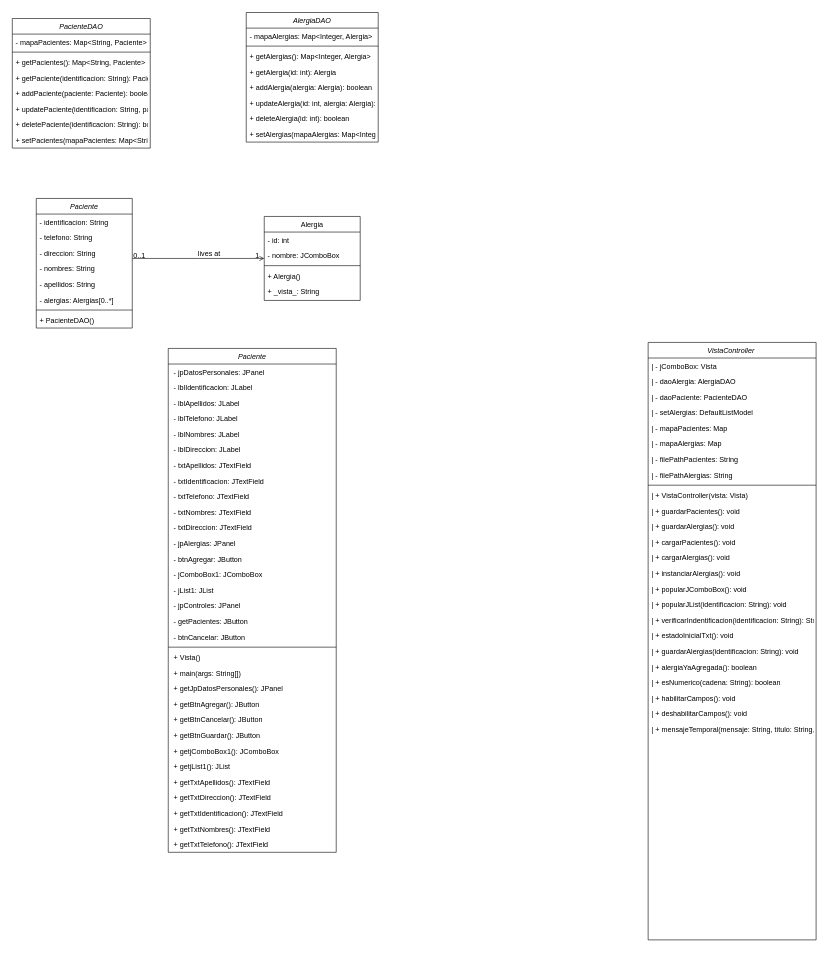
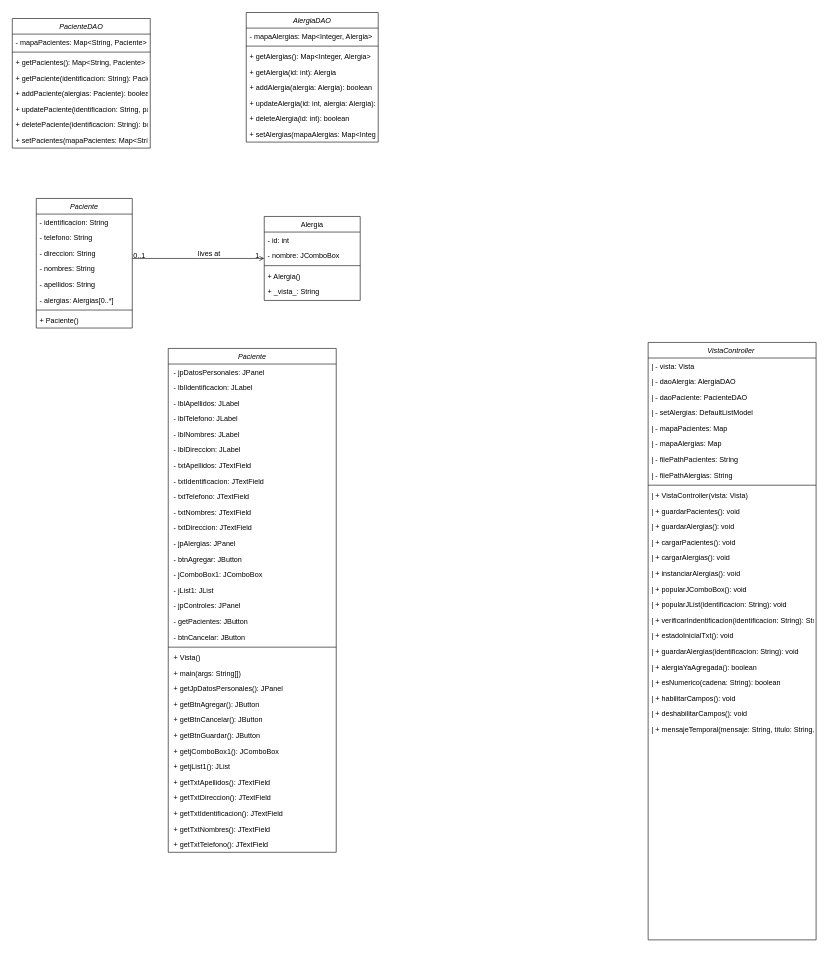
(92, 94) -> (91, 94)
(68, 320) -> (62, 320)
(686, 366) -> (677, 366)
